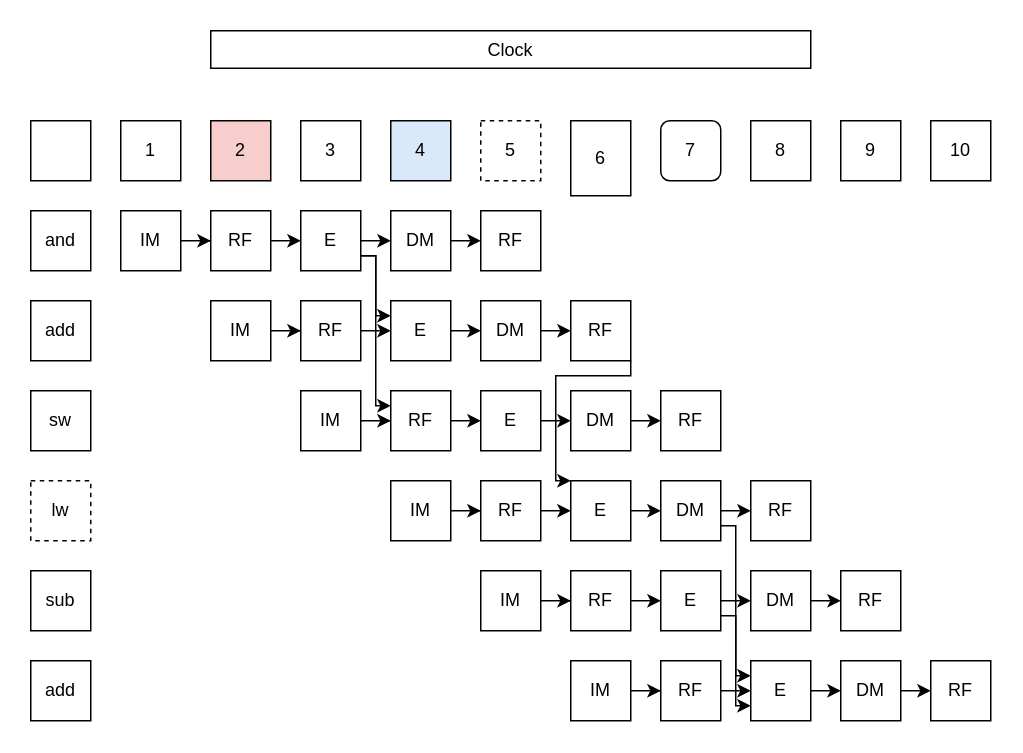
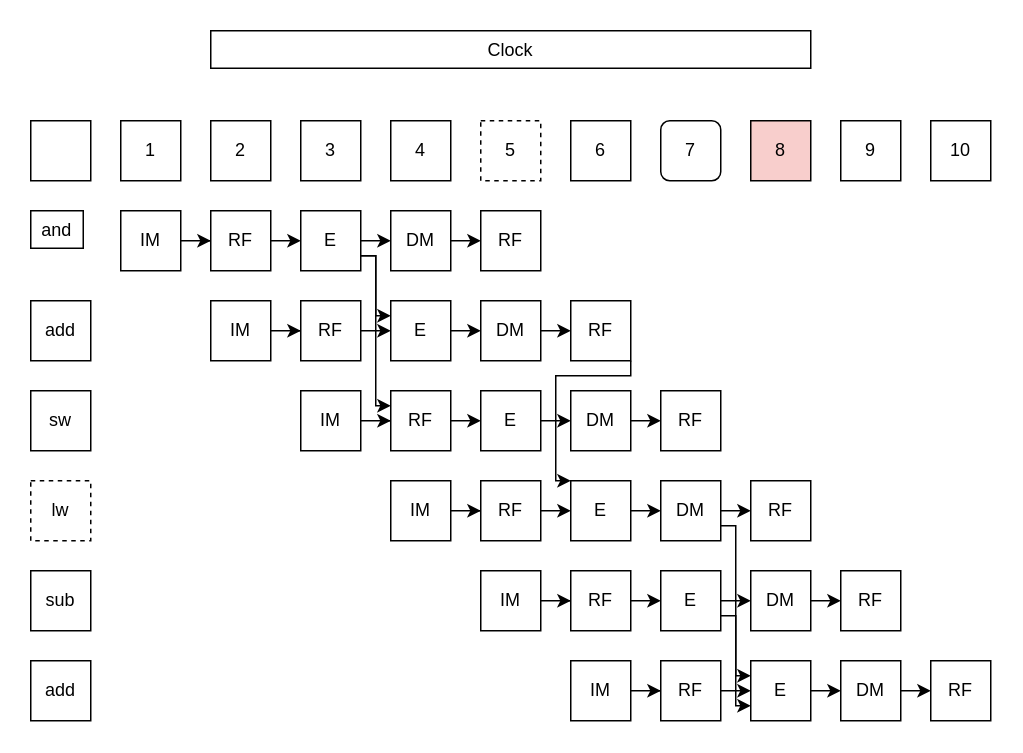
(241, 151) -> (241, 151)
(421, 151) -> (421, 151)
(781, 151) -> (781, 151)
(601, 158) -> (601, 151)
(61, 241) -> (57, 230)
